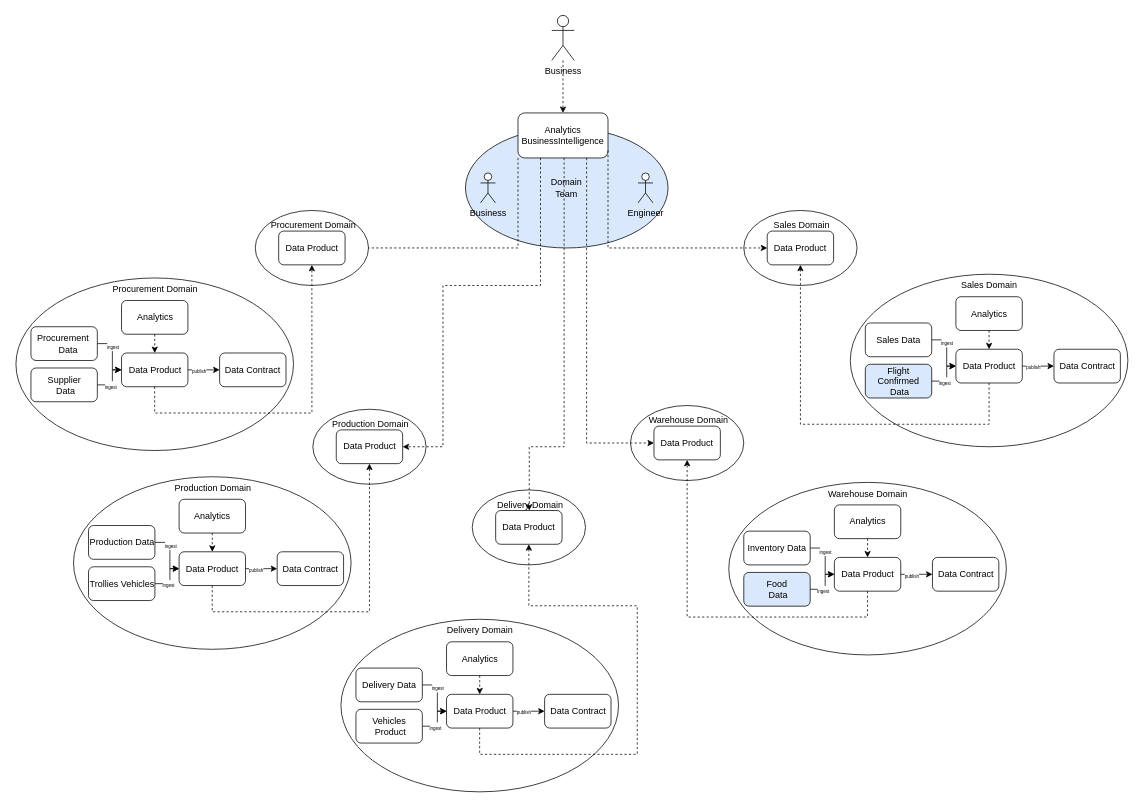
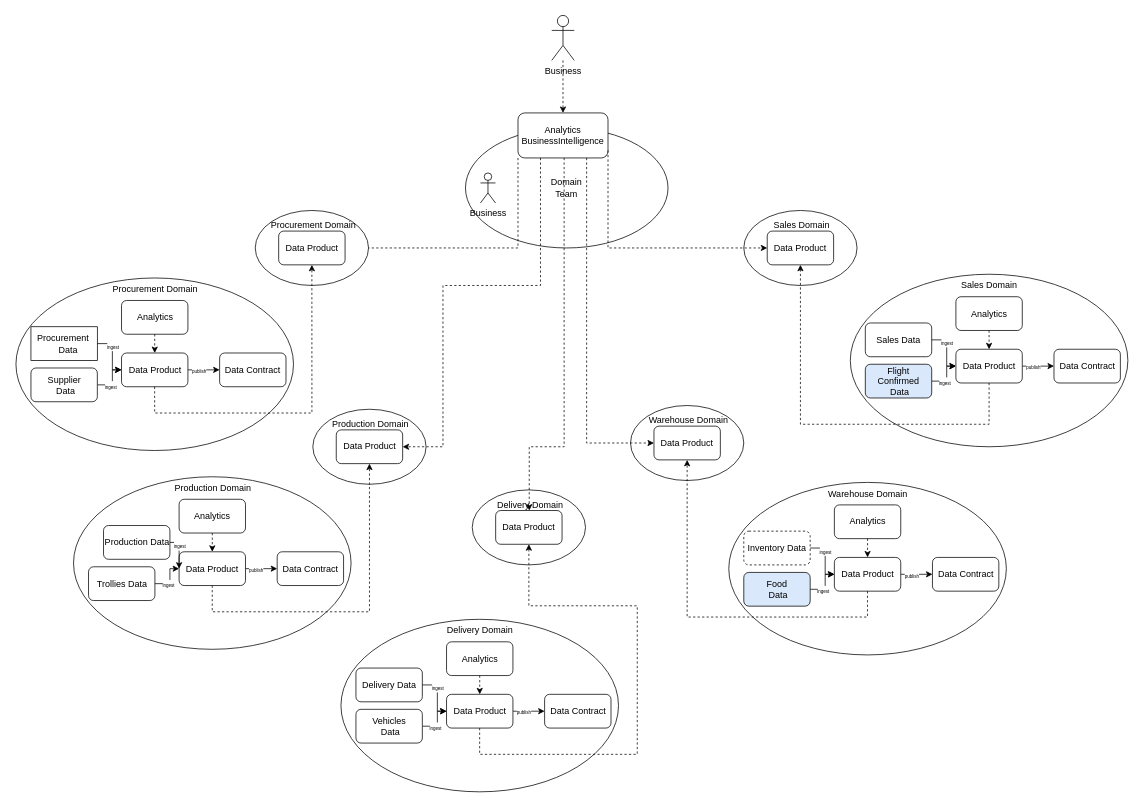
(567, 188) -> (567, 188)
(645, 188) -> none
(64, 344) -> (64, 344)
(122, 542) -> (137, 542)
(777, 548) -> (777, 548)
(122, 584) -> (122, 584)
(389, 726) -> (389, 726)
